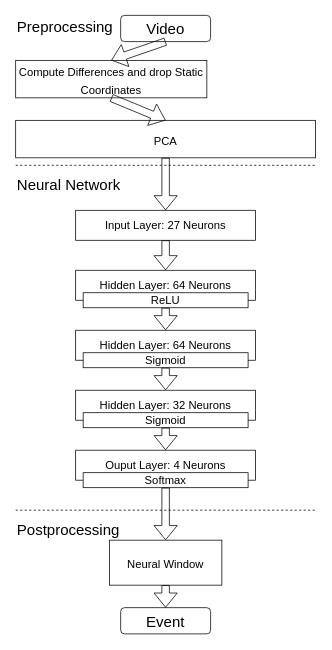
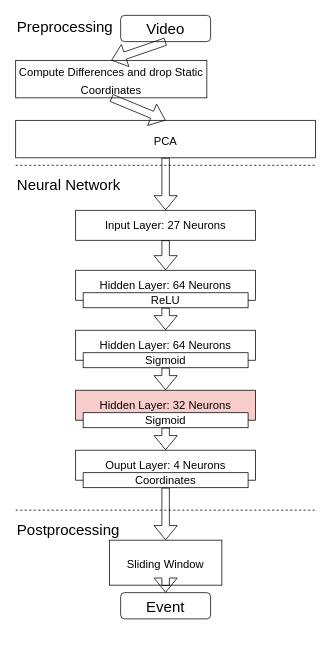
(165, 405) -> (165, 405)
(165, 480) -> (165, 480)
(165, 563) -> (165, 563)
(165, 621) -> (165, 606)
